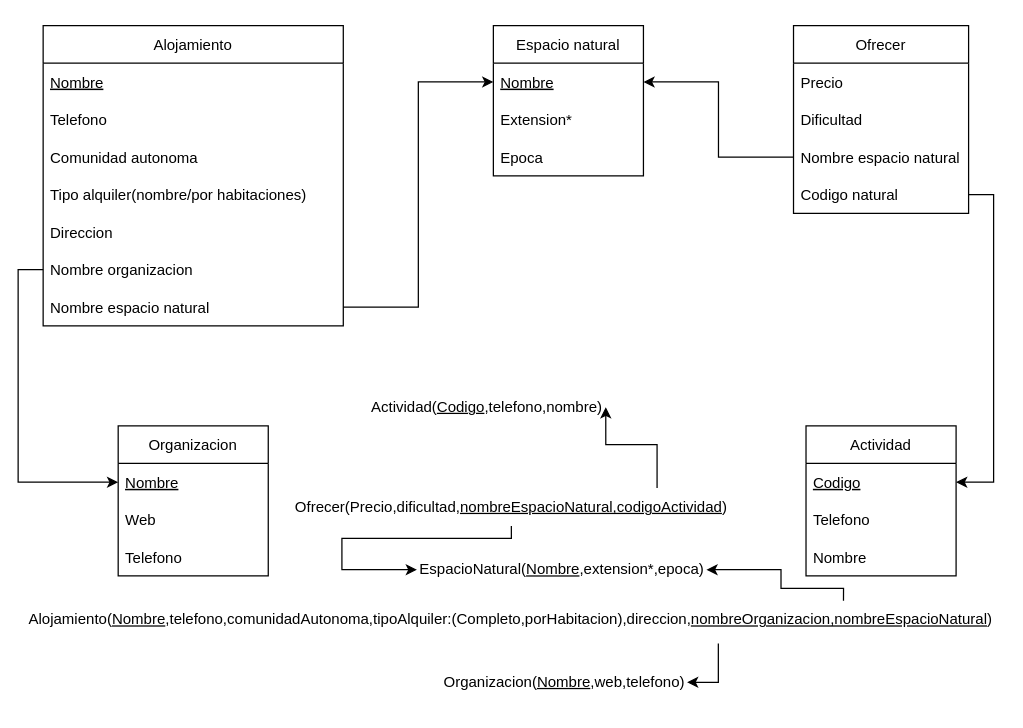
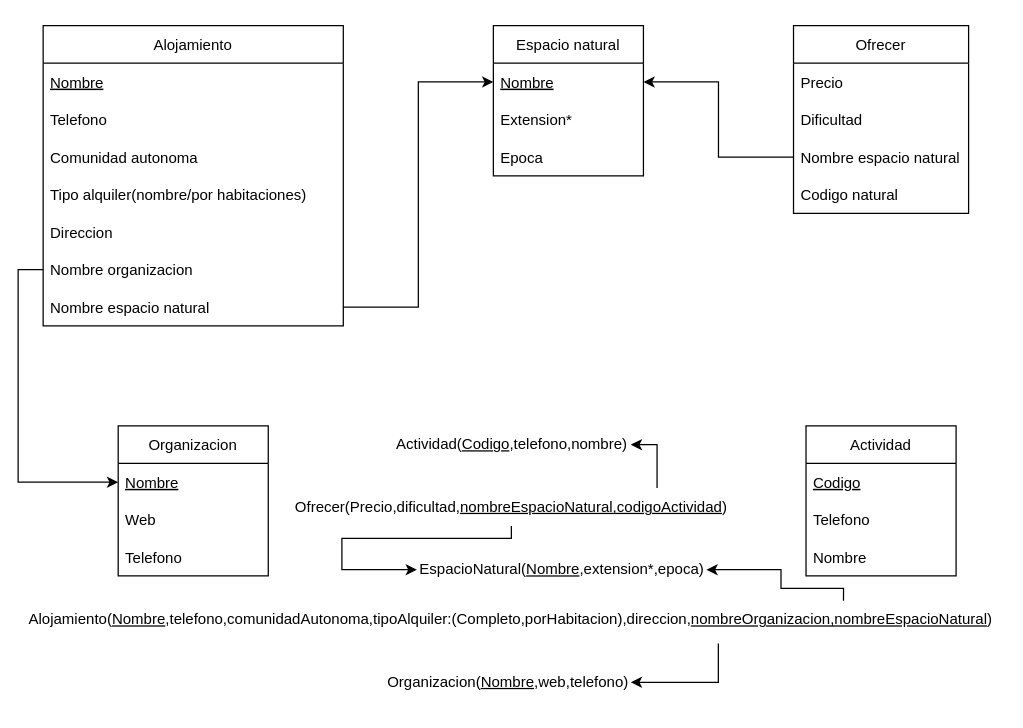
(993, 341) -> none
(487, 407) -> (512, 444)
(564, 682) -> (508, 682)
